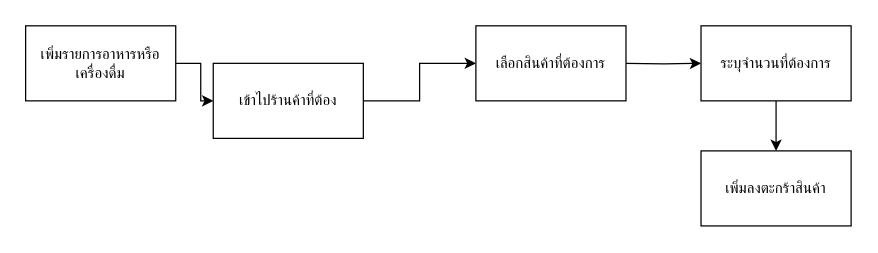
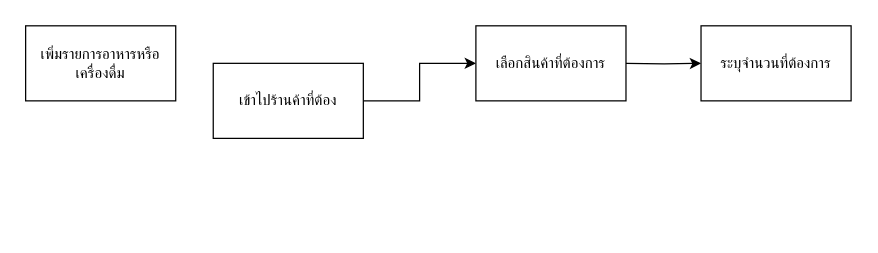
(201, 71) -> none
(776, 122) -> none
(776, 188) -> none
